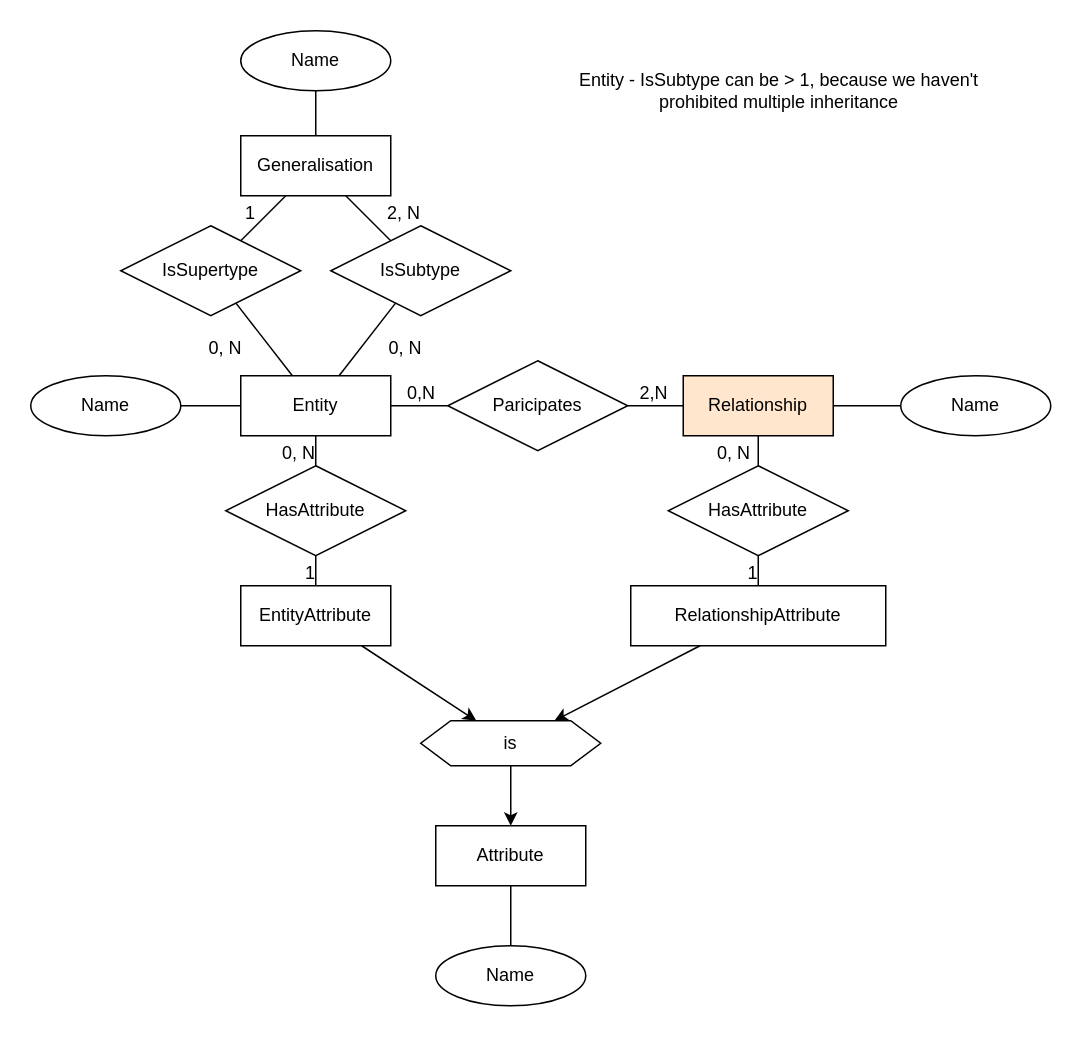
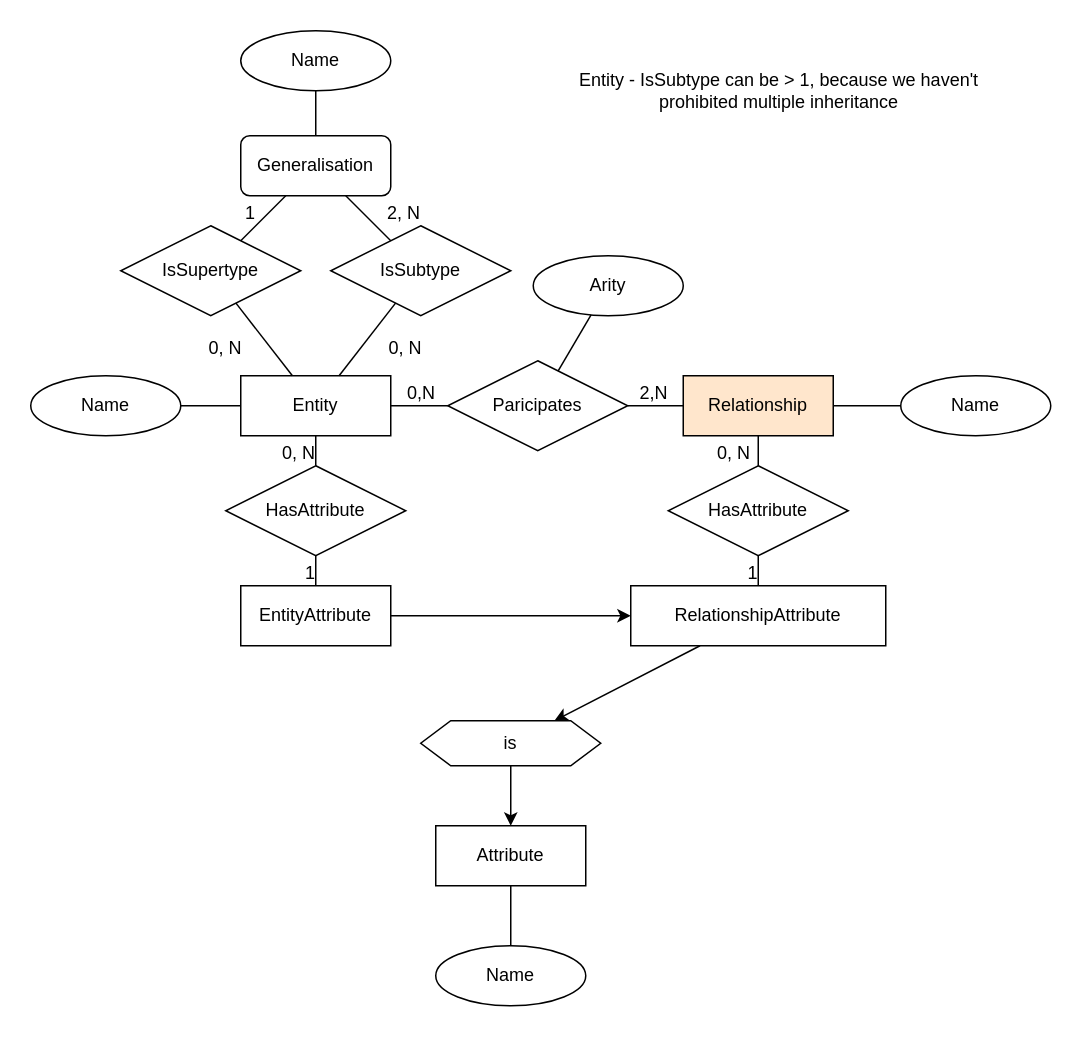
(316, 166) -> (316, 166)
none -> (608, 286)
none -> (575, 343)
(415, 680) -> (506, 616)
